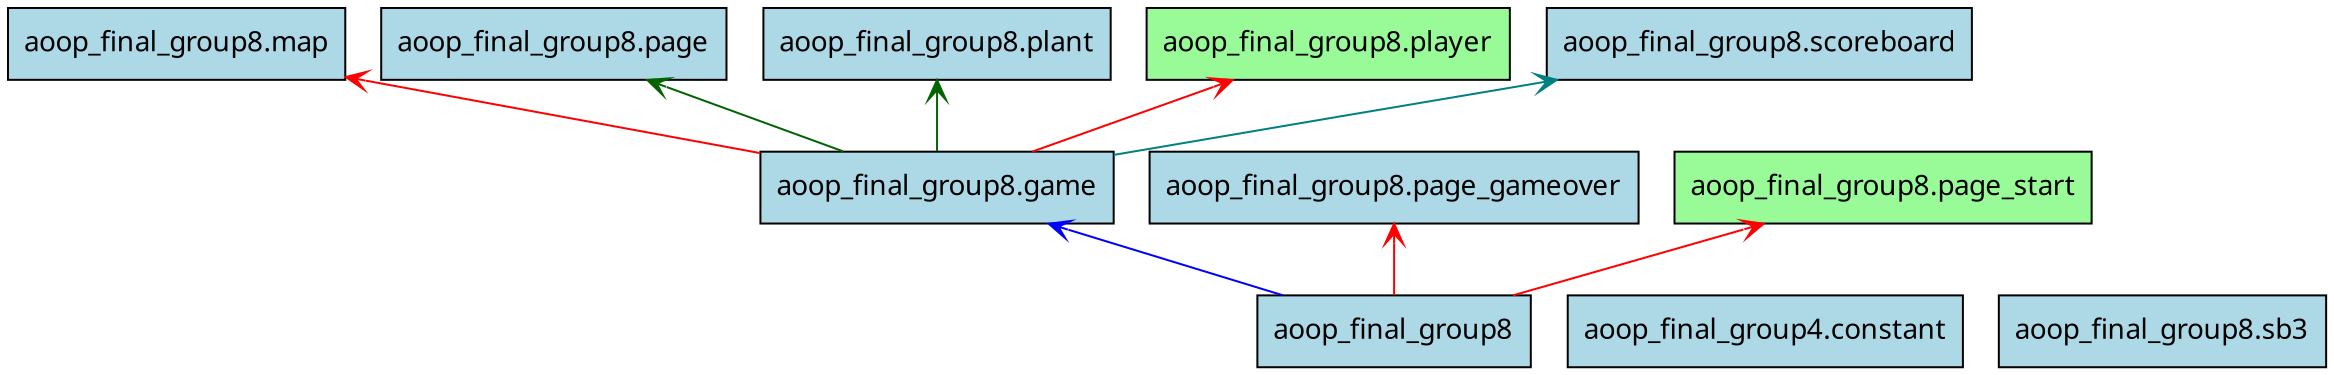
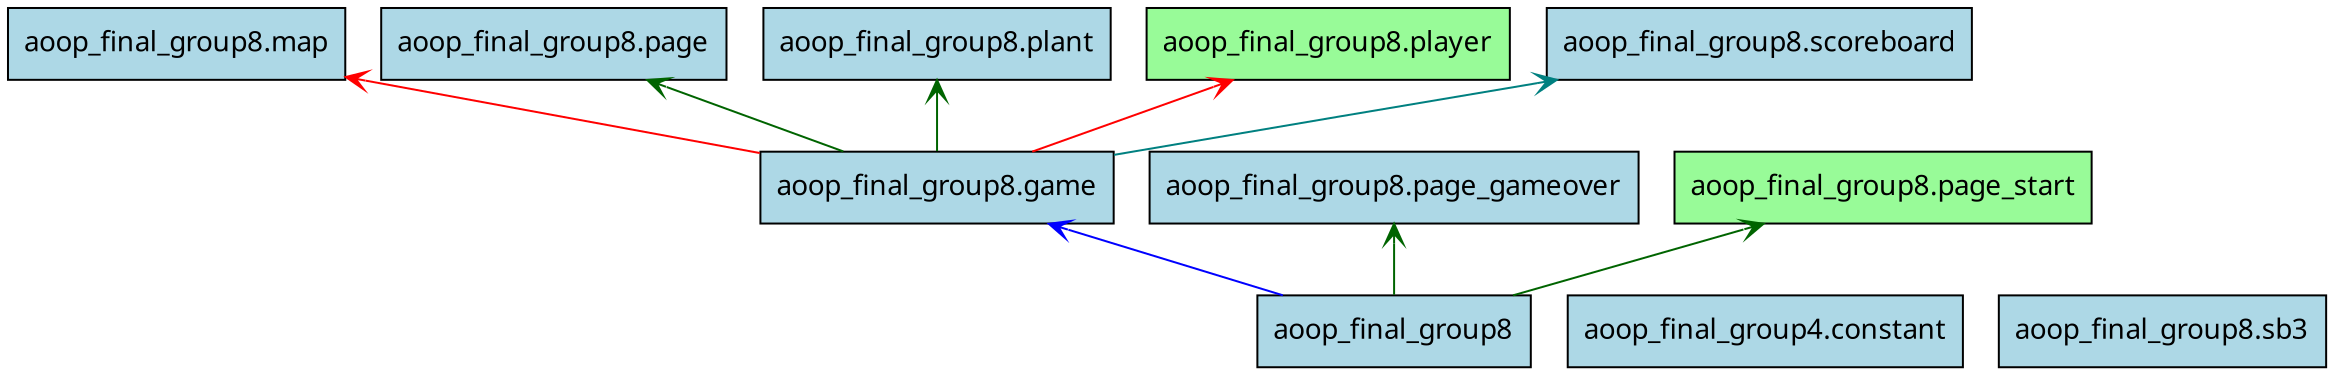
(1628, 262) -> (1628, 262)
(1394, 269) -> (1394, 269)
